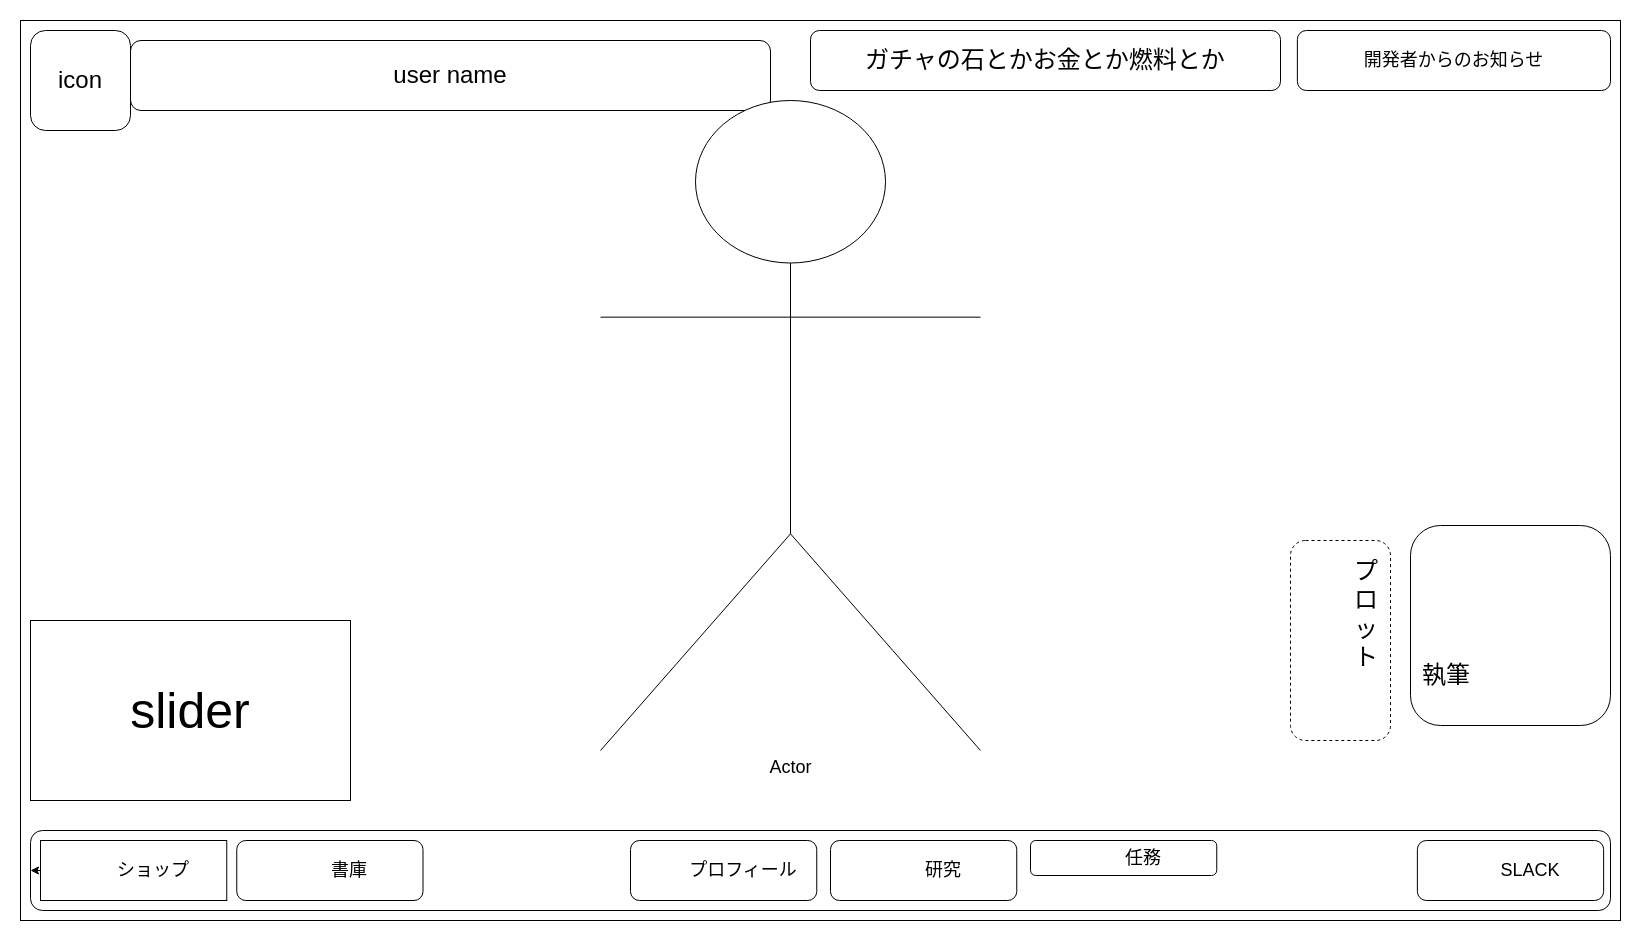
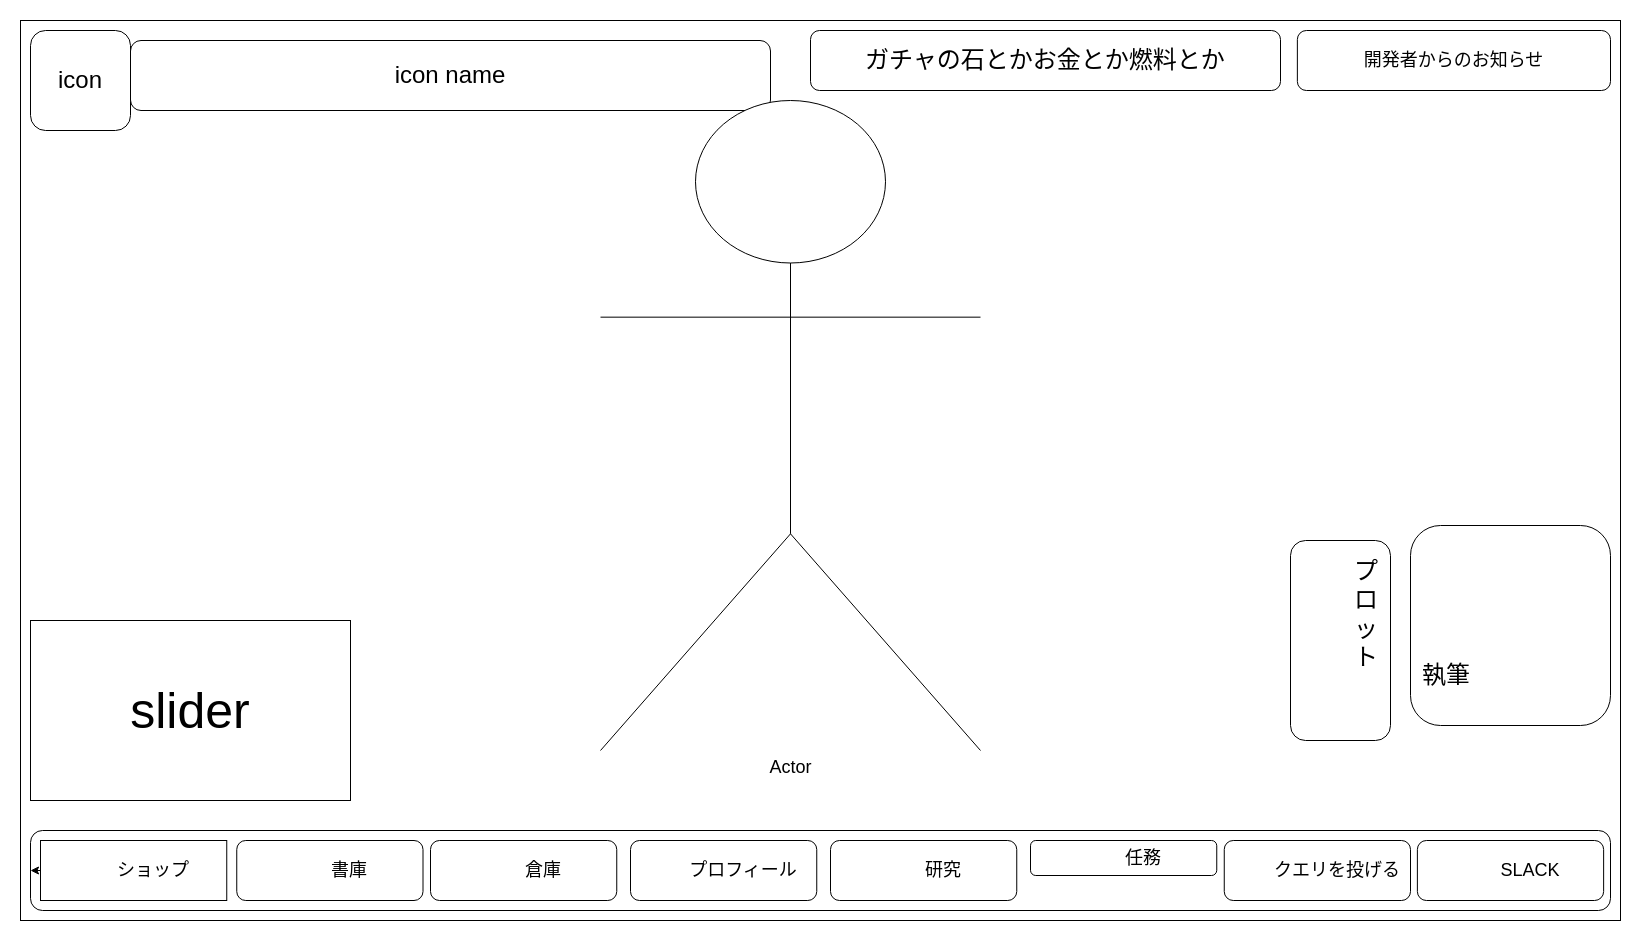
(451, 76) -> (451, 76)
(1341, 641) -> (1341, 641)
none -> (524, 871)
none -> (1317, 871)
